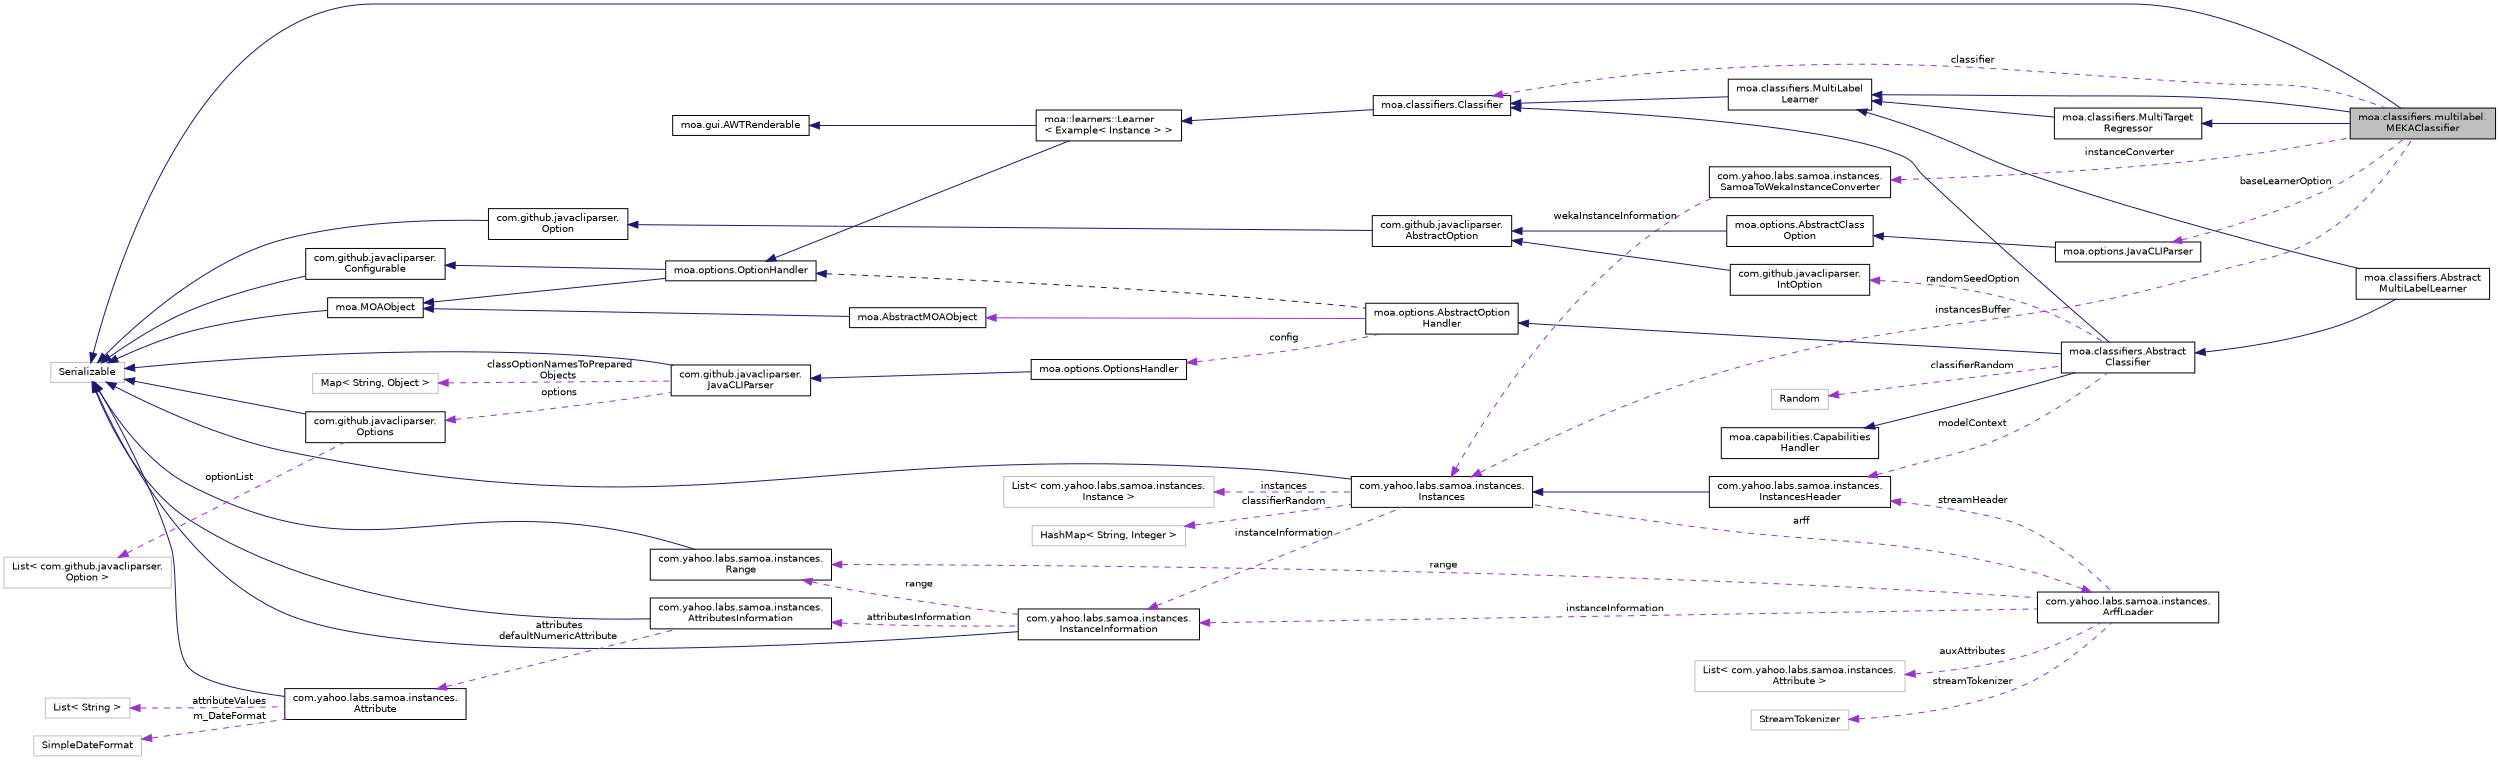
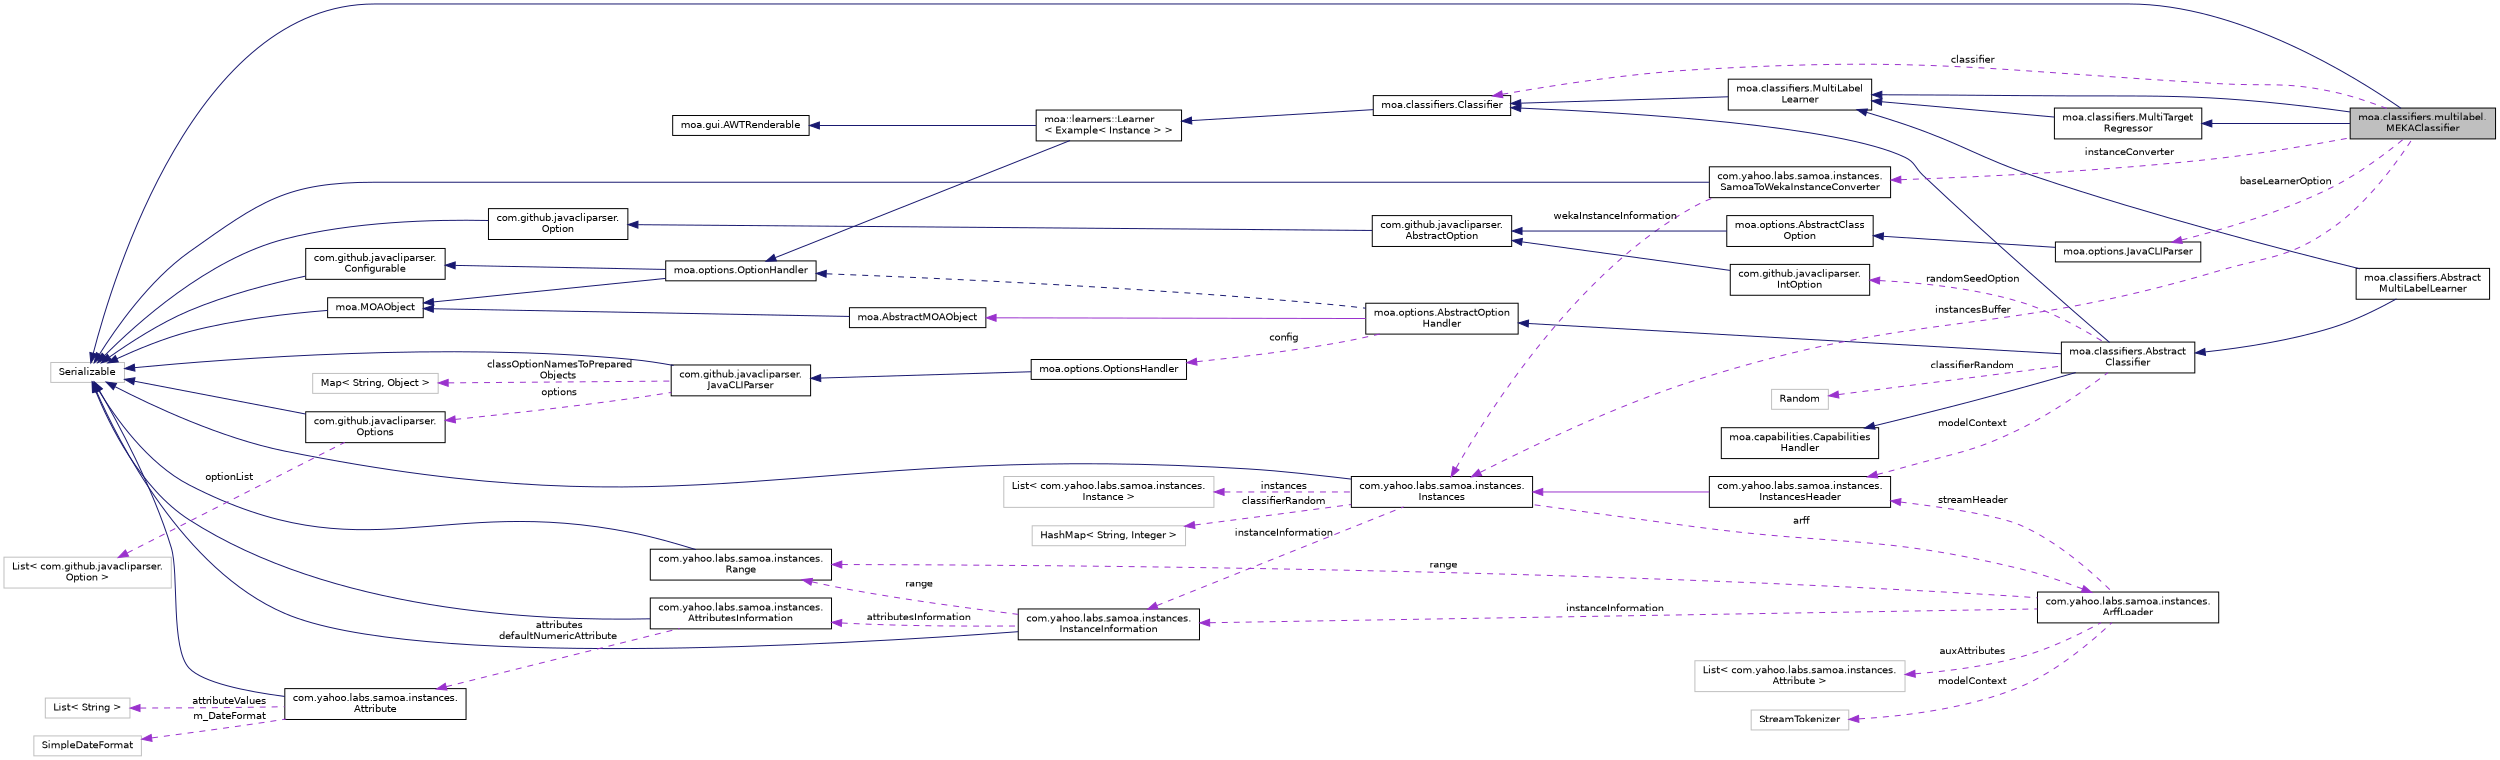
none -> (872, 182)
(1626, 492) -> (1626, 492)
(1971, 682) -> (1971, 682)
